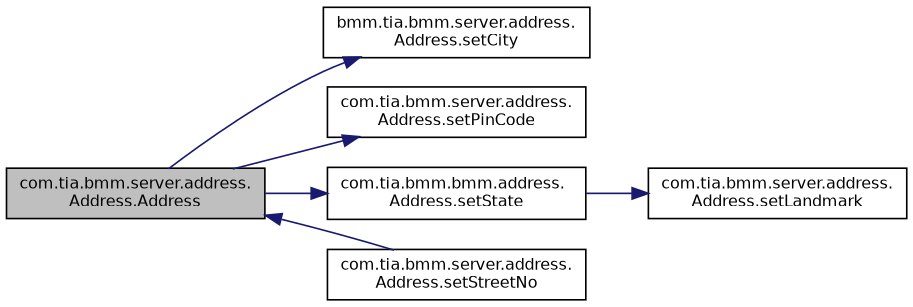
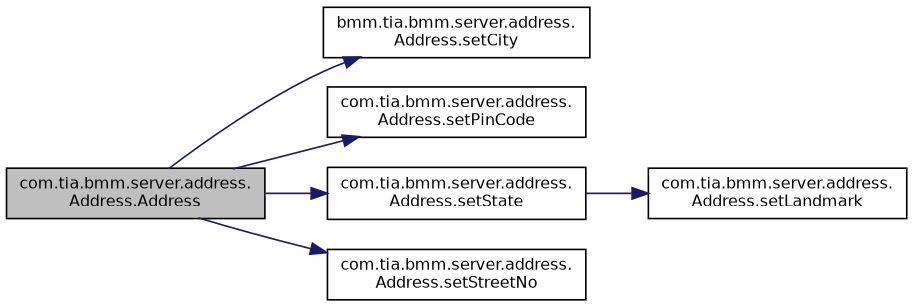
(457, 193) -> (457, 193)
(338, 234) -> (254, 234)
